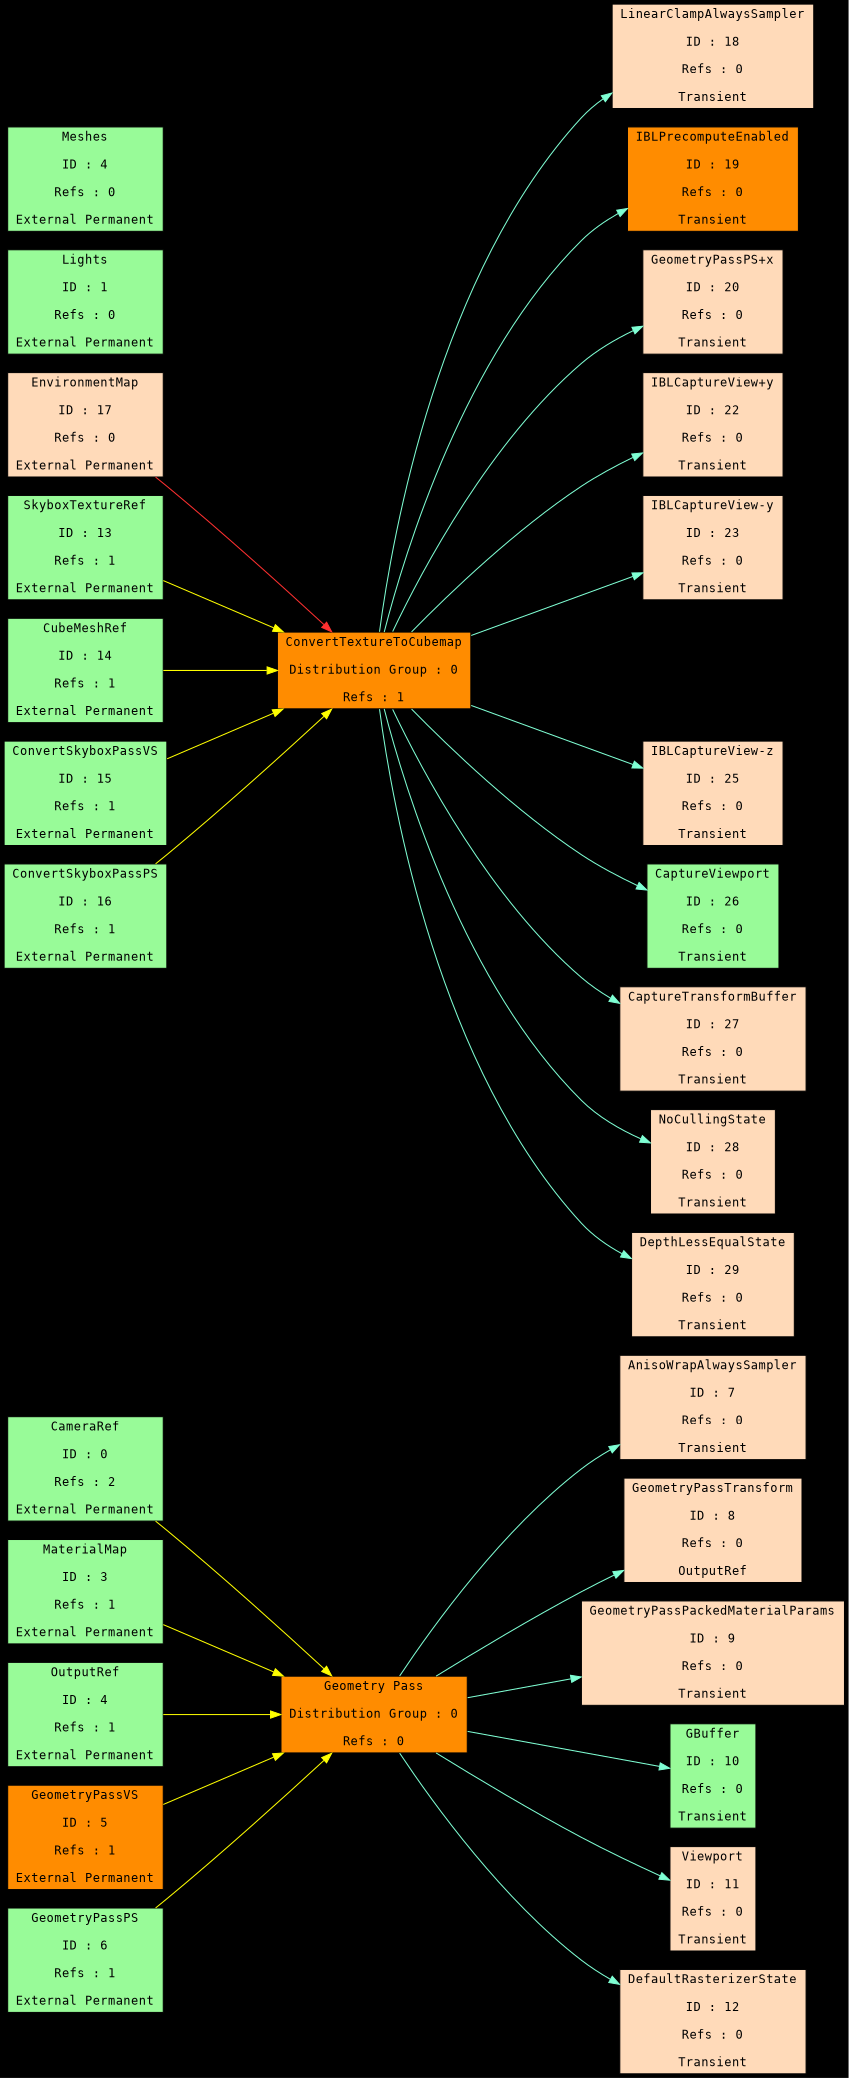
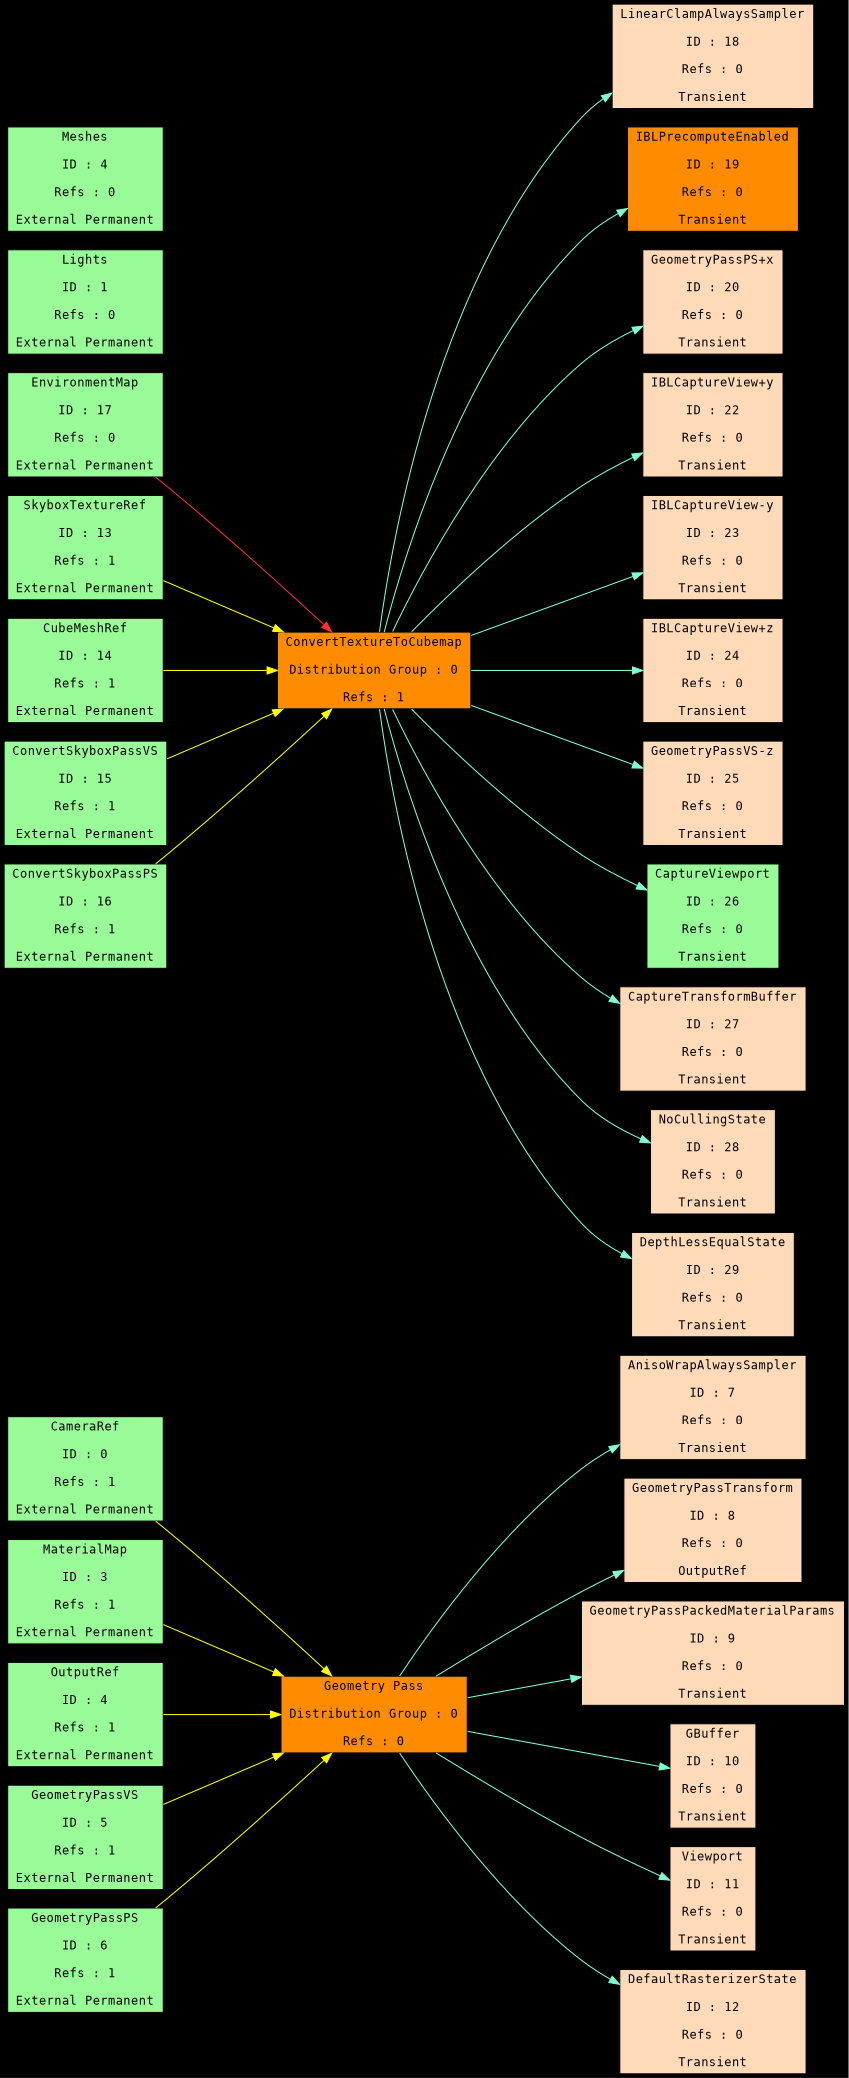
(85, 425) -> (85, 425)
none -> (713, 670)
(713, 793) -> (713, 793)
(85, 1469) -> (85, 1469)
(713, 1776) -> (713, 1776)
(85, 1837) -> (85, 1837)
